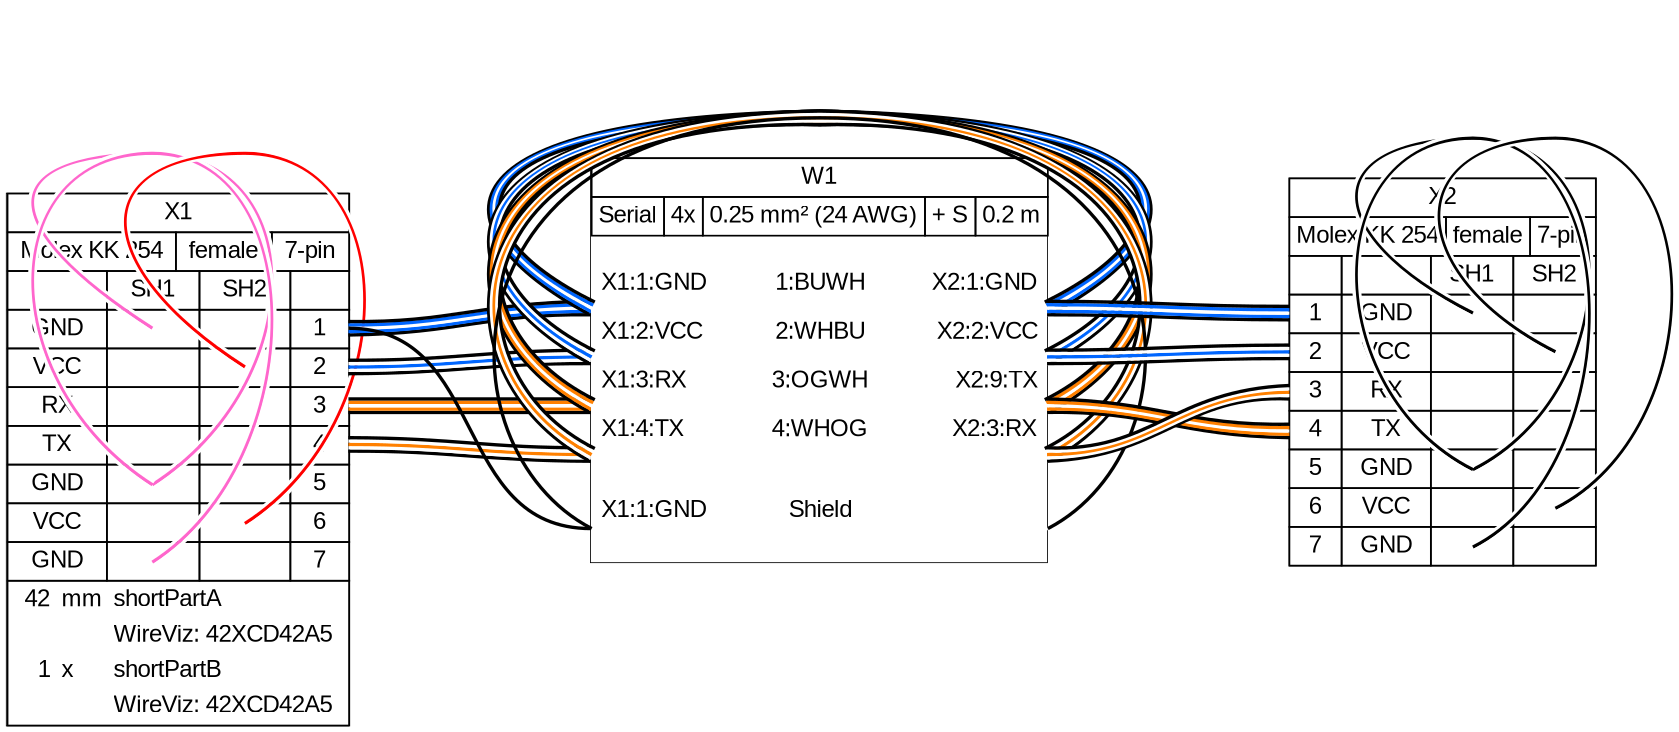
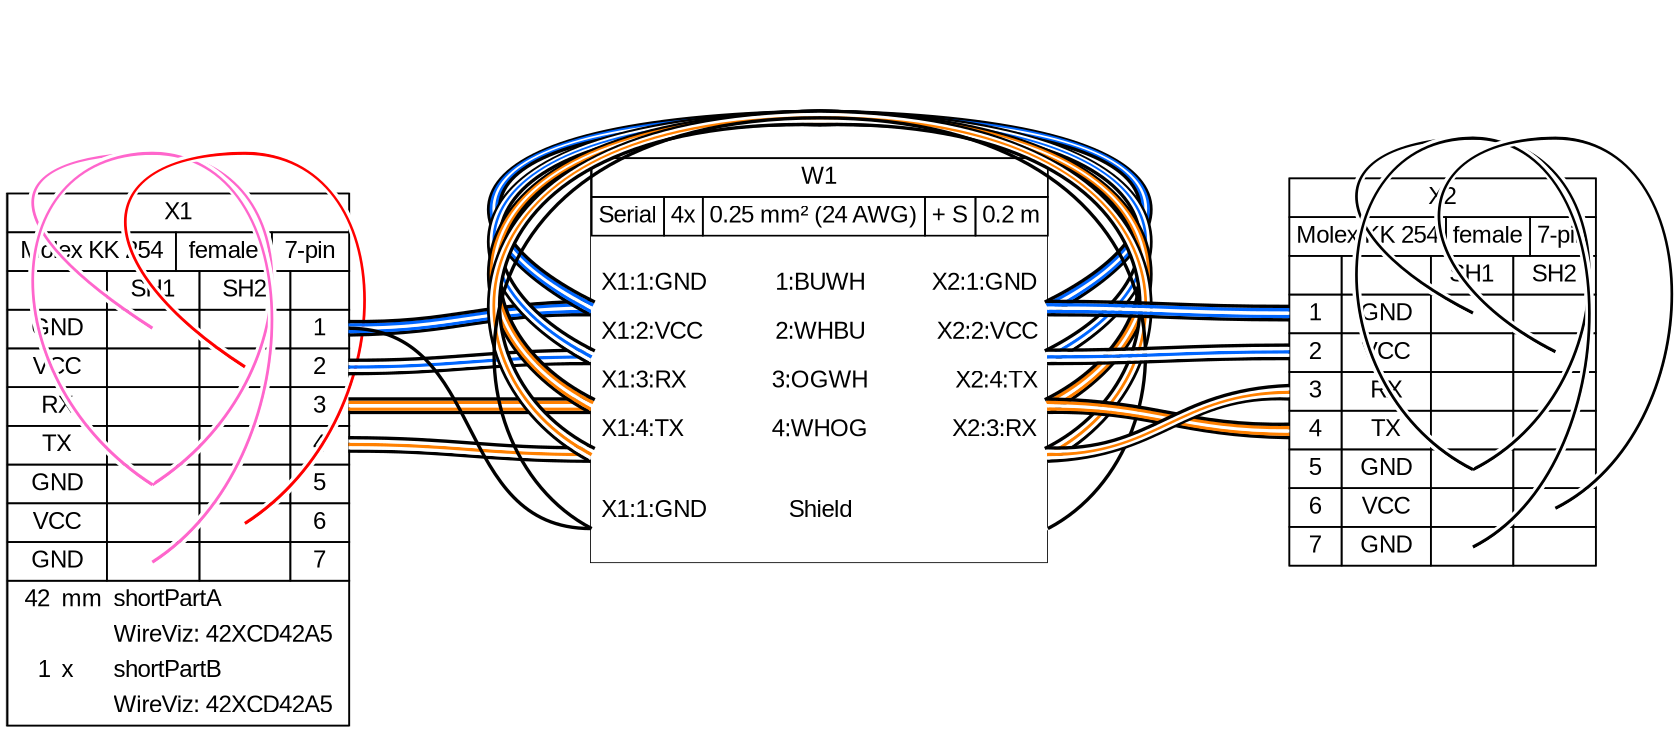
(1000, 380) -> (1000, 380)
